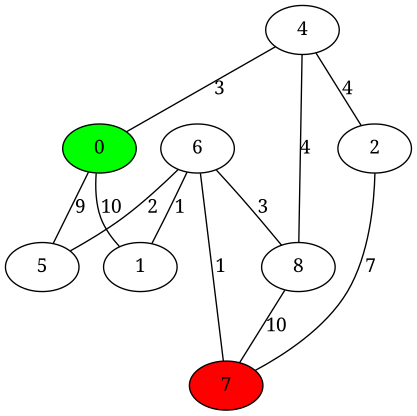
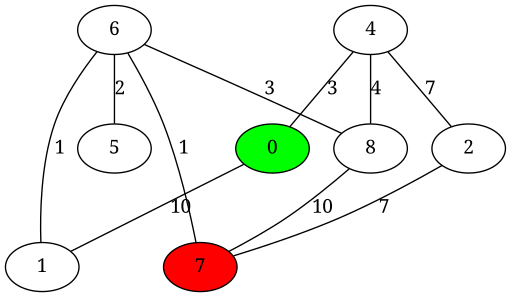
(347, 89) -> (431, 89)
(71, 208) -> none
